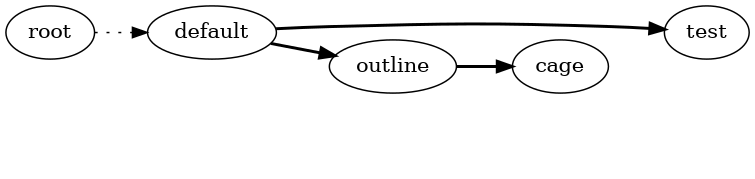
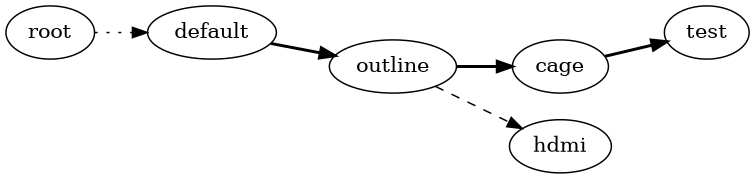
(463, 24) -> (629, 51)
none -> (560, 146)
